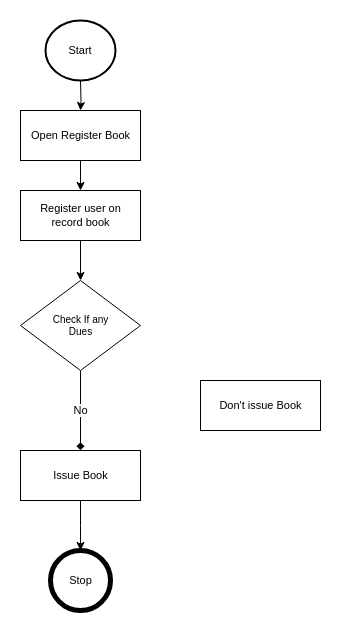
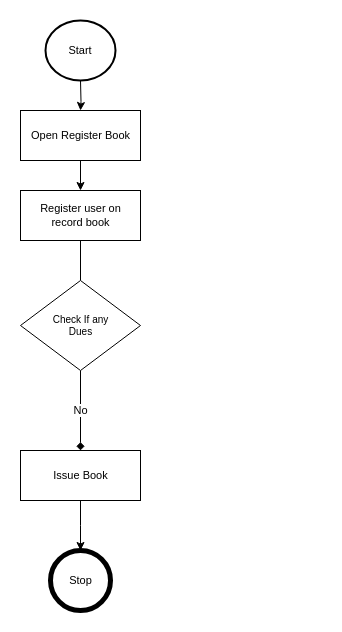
(81, 272) -> (81, 275)
(261, 406) -> none
